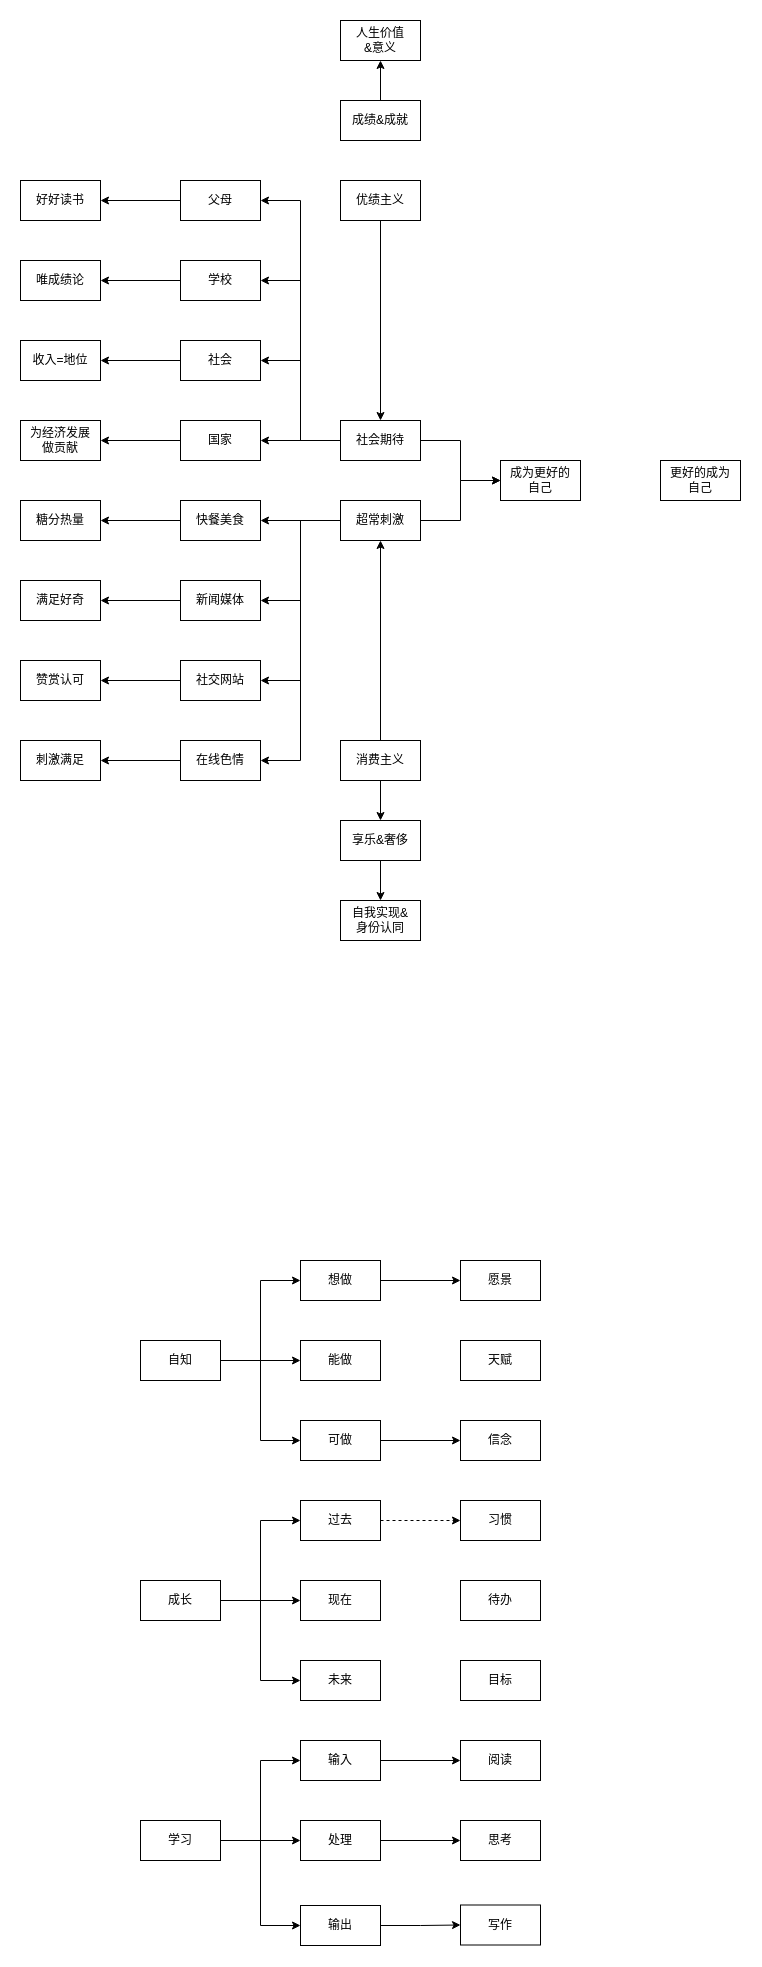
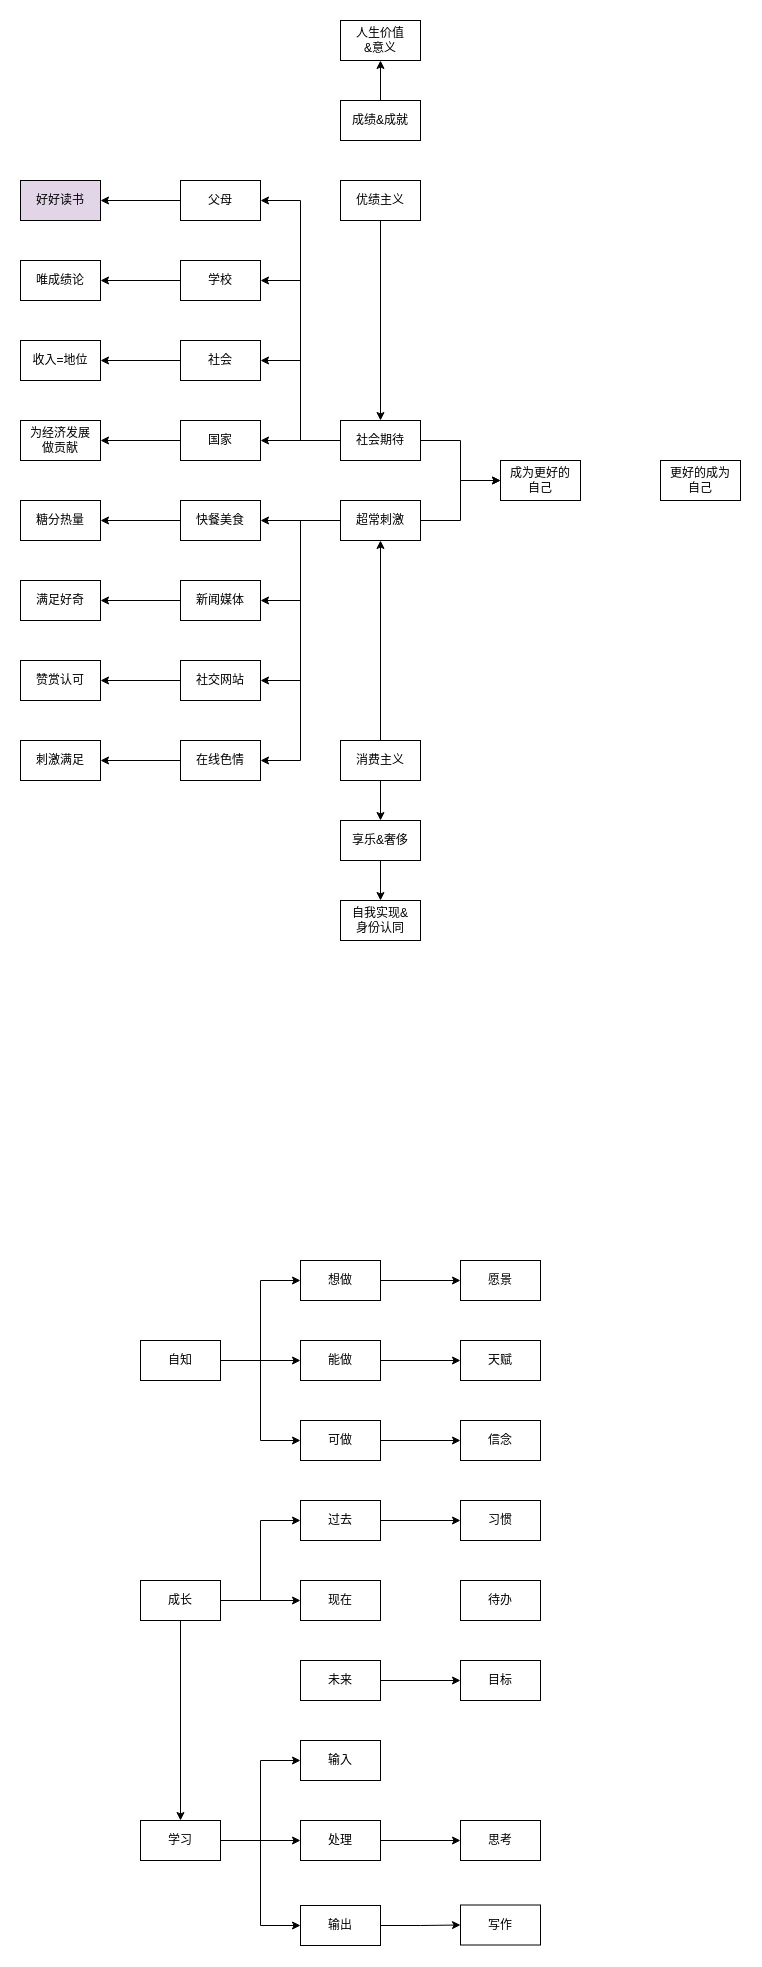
(61, 201) -> (61, 201)
none -> (417, 1361)
(418, 1521) -> (418, 1521)
(261, 1658) -> (181, 1717)
none -> (417, 1681)
(417, 1761) -> none
(501, 1761) -> none
